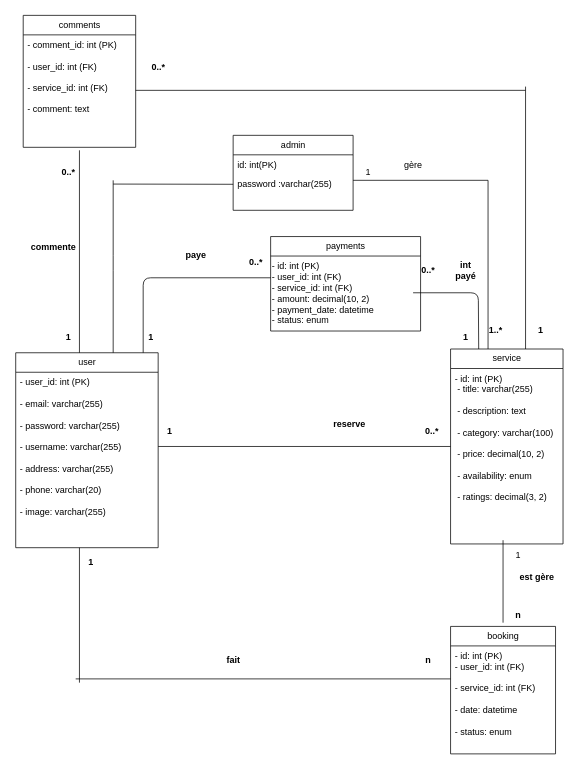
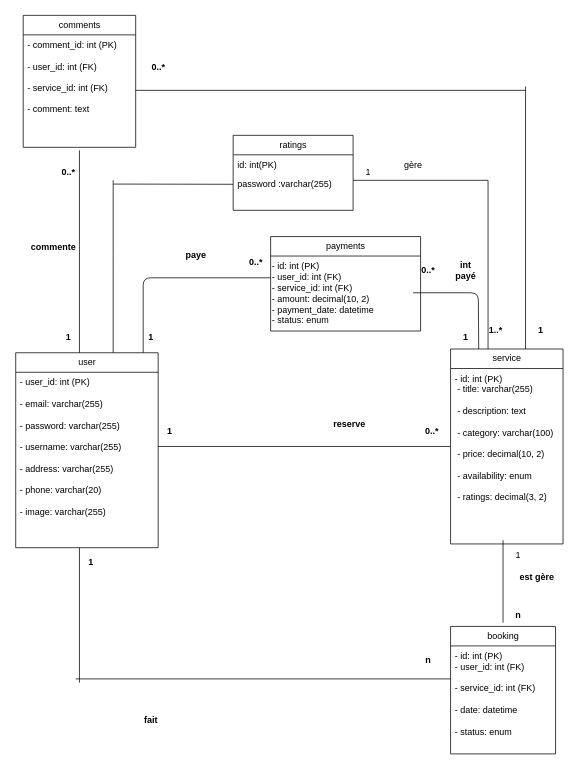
(293, 145) -> (293, 145)
(233, 660) -> (150, 720)
